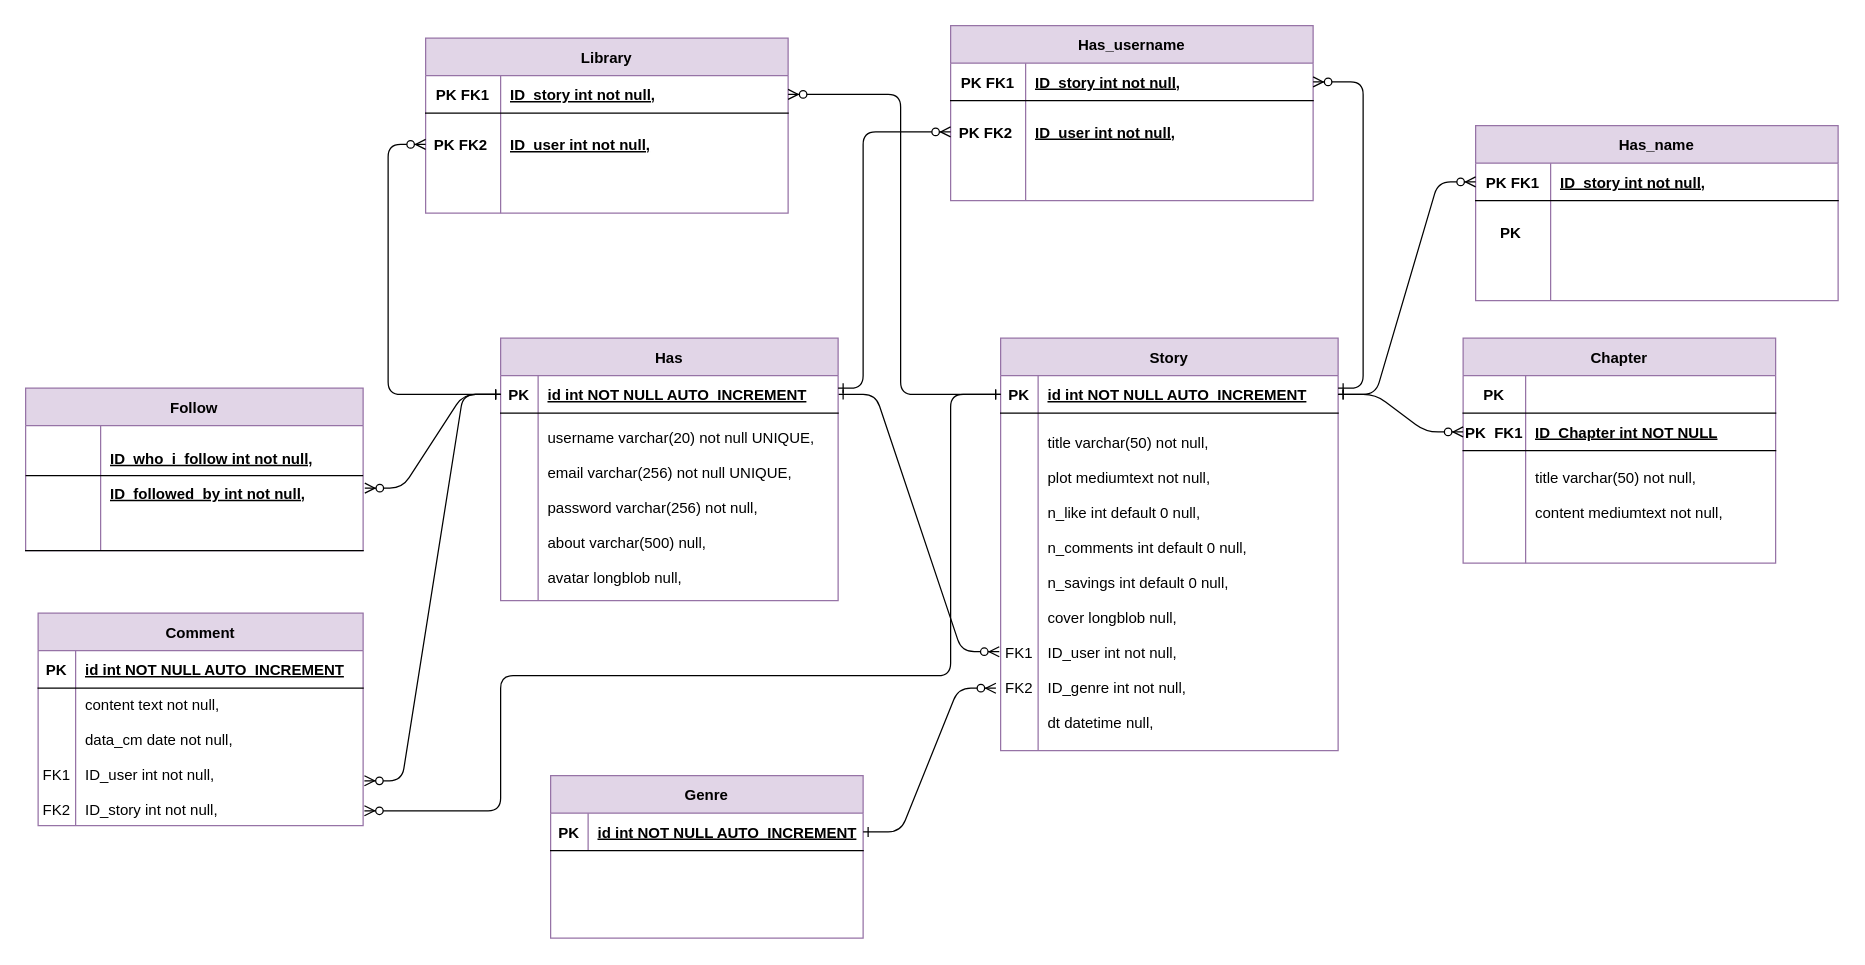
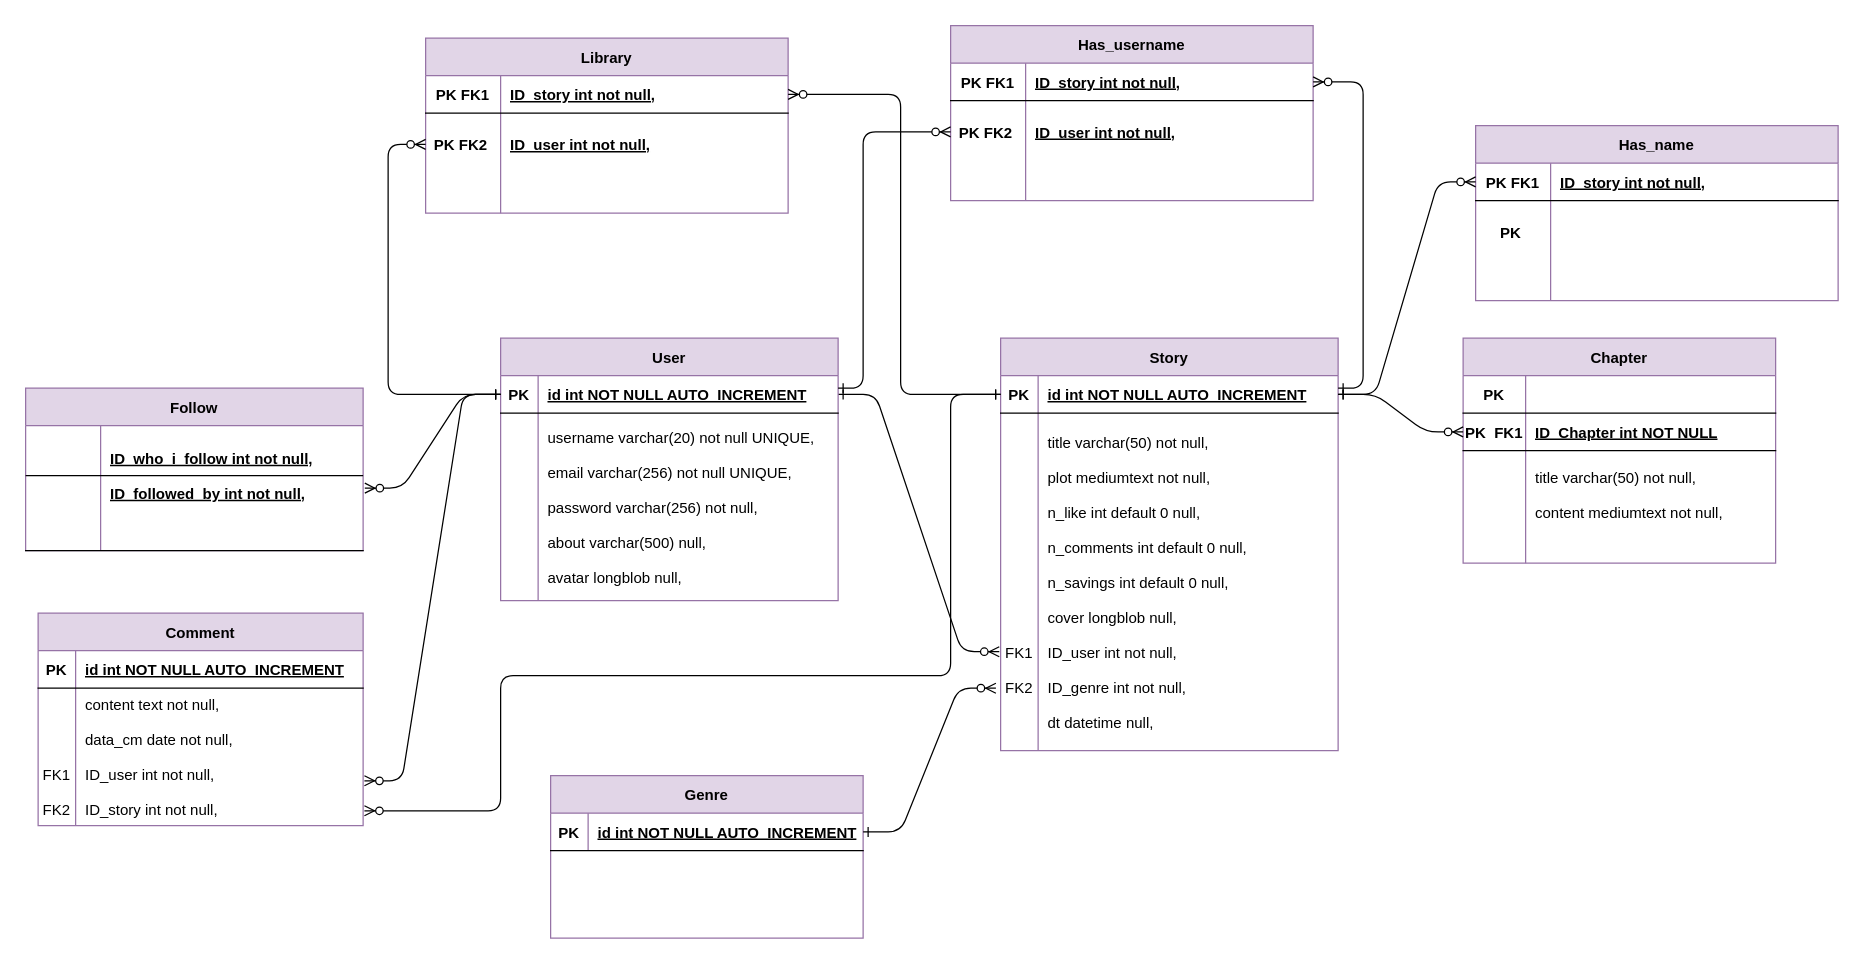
(669, 358) -> (669, 358)
